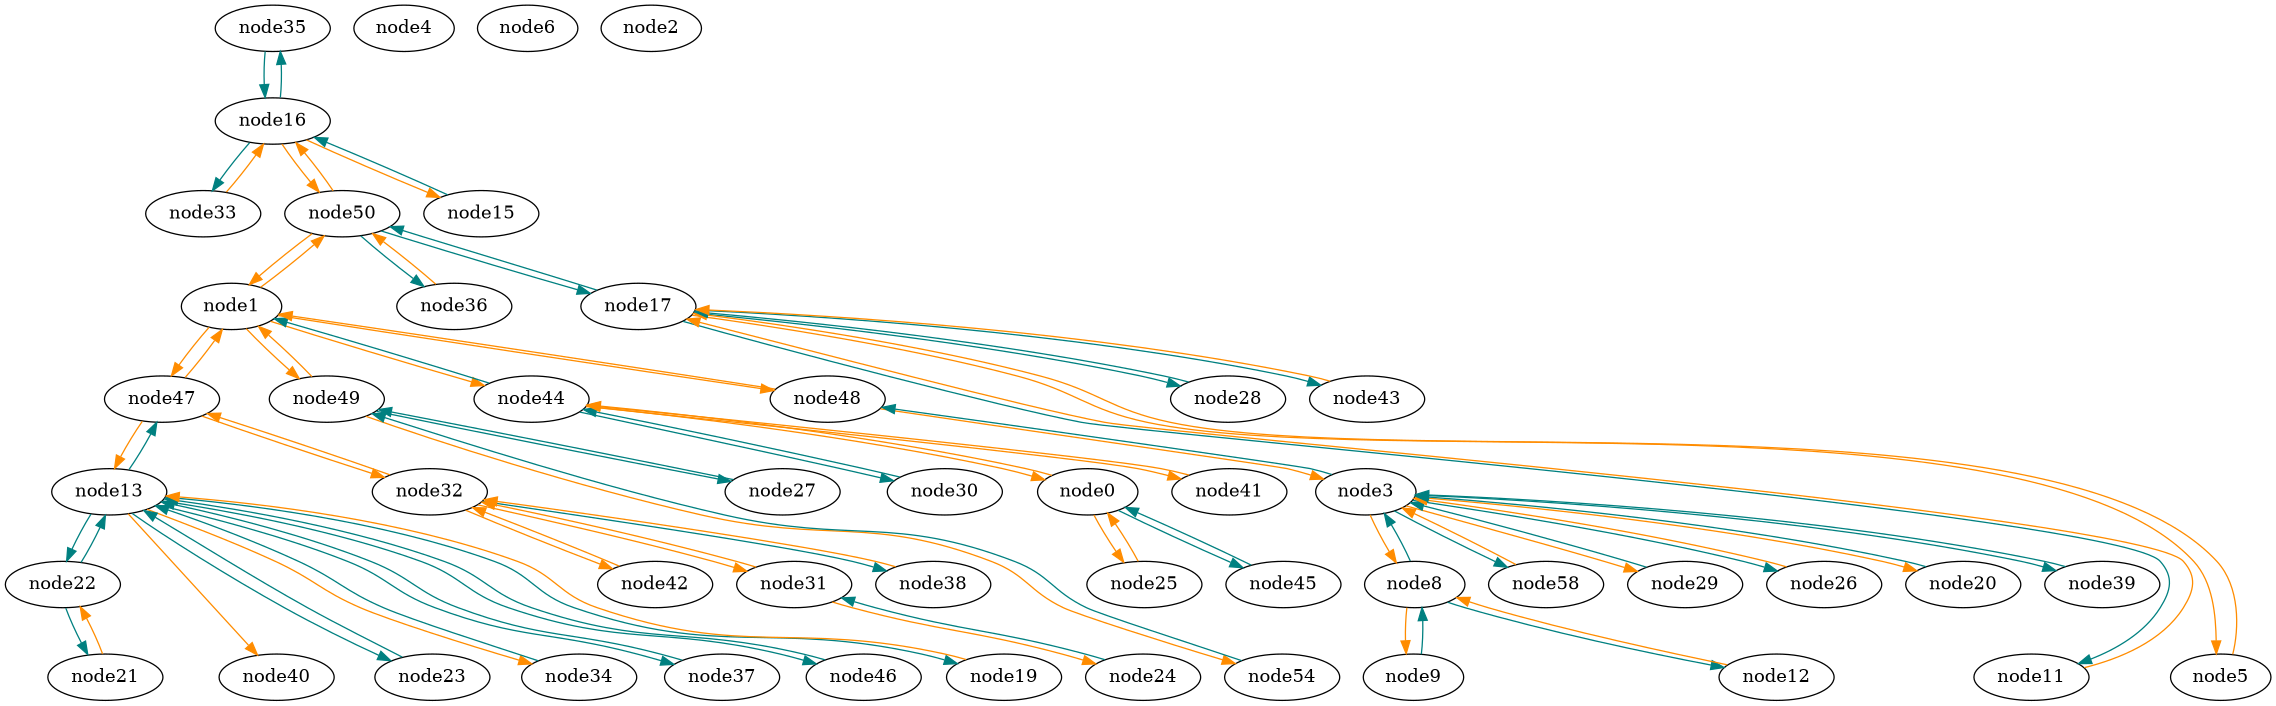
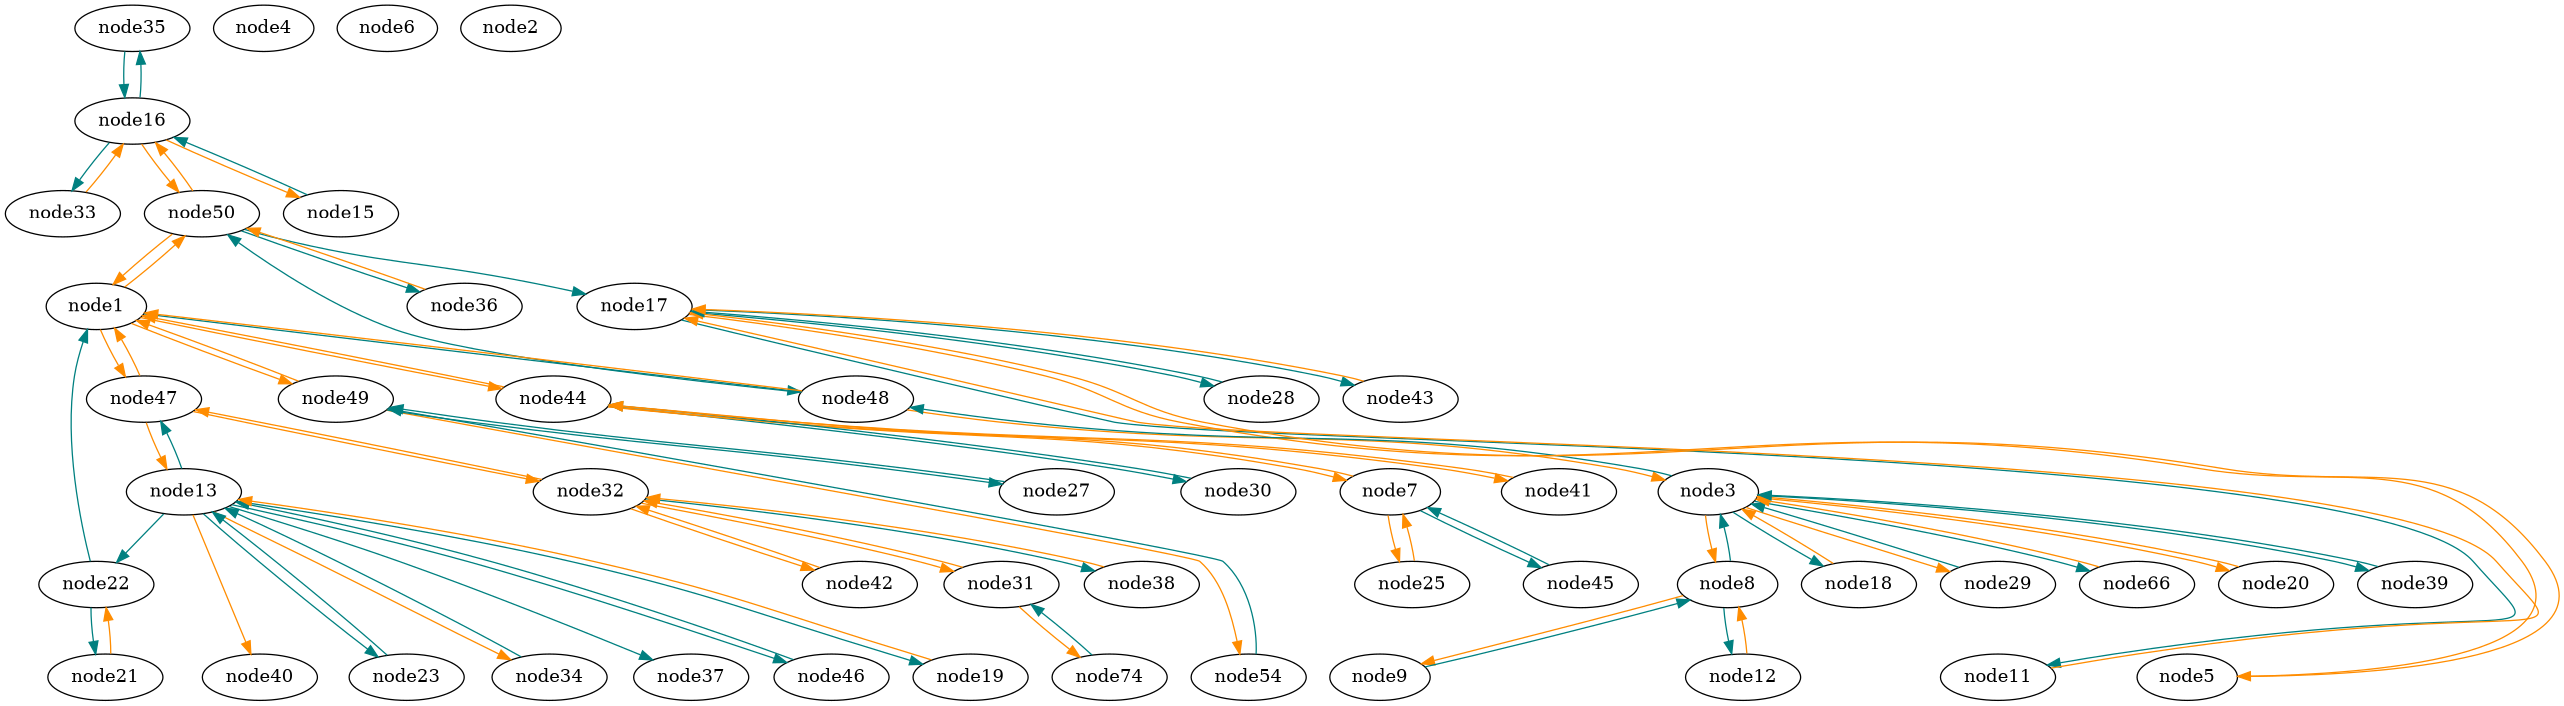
(500, 260) -> (421, 337)
(388, 352) -> (330, 352)
(520, 353) -> (466, 353)
(1088, 492) -> (1390, 492)
(1678, 523) -> (2006, 524)
(91, 545) -> (72, 452)
(1546, 585) -> (1859, 585)
(1824, 585) -> (2137, 585)
(425, 592) -> none
(1143, 677) -> (1110, 677)
